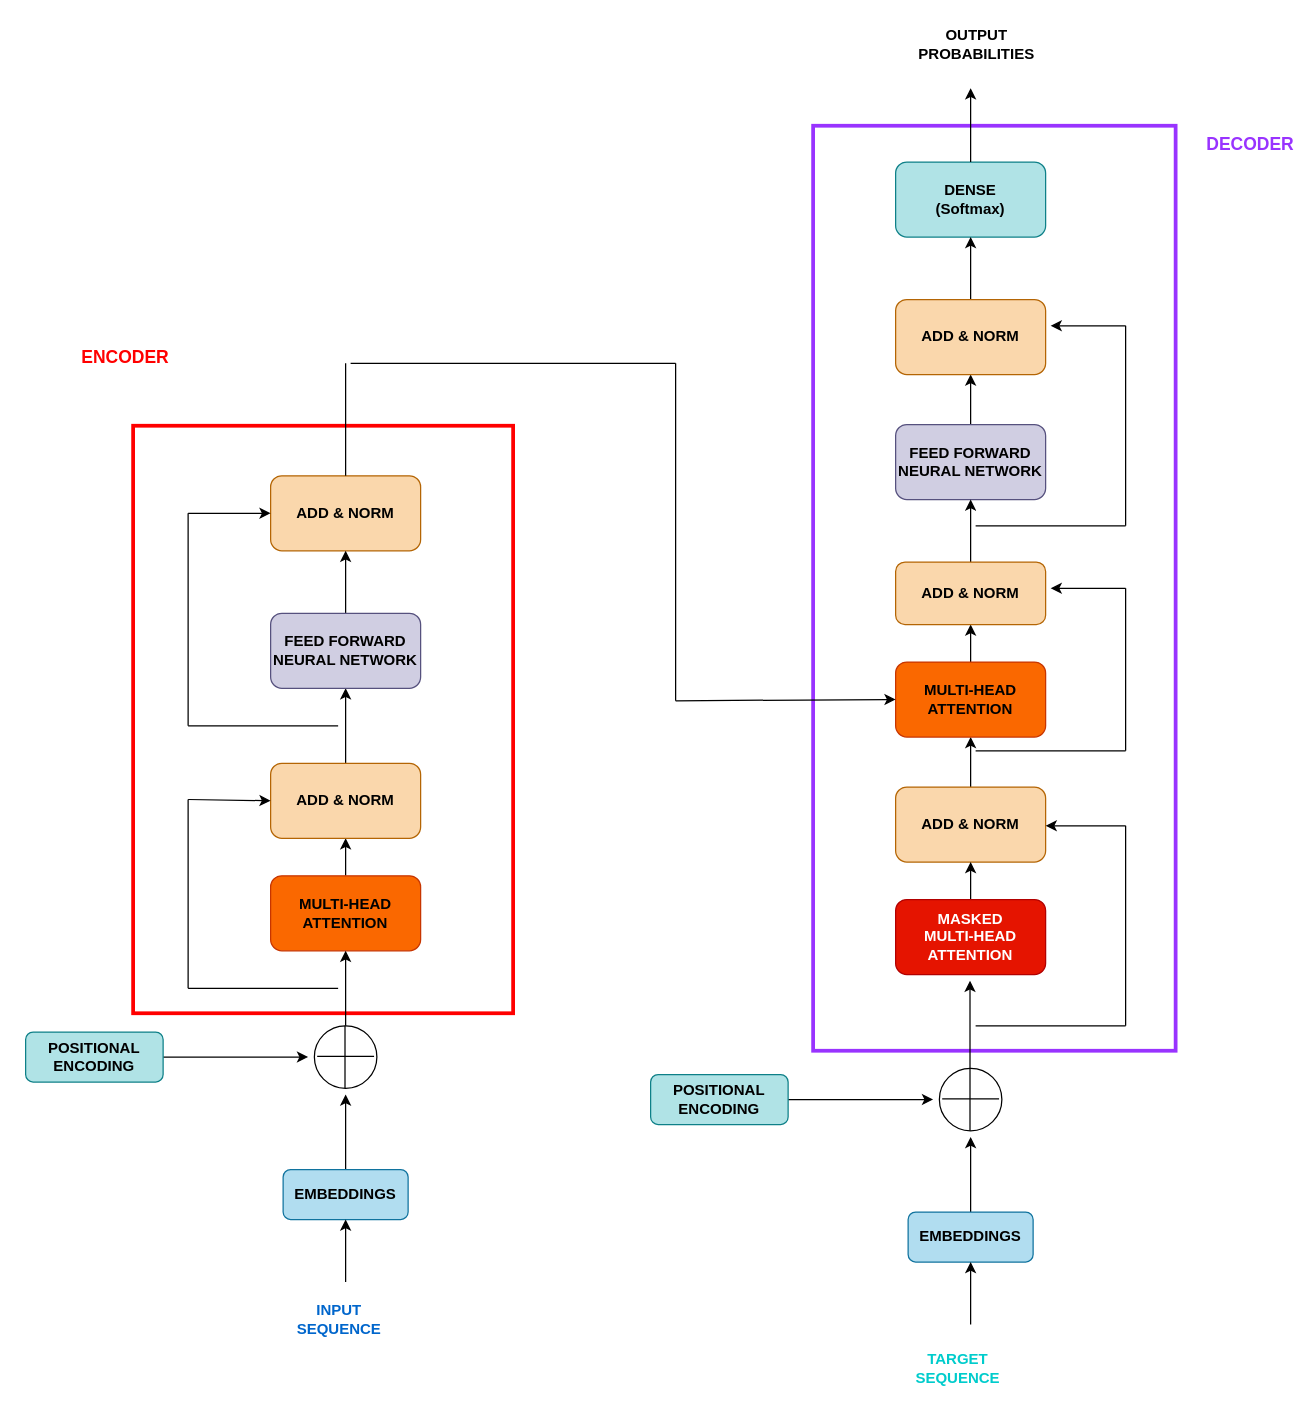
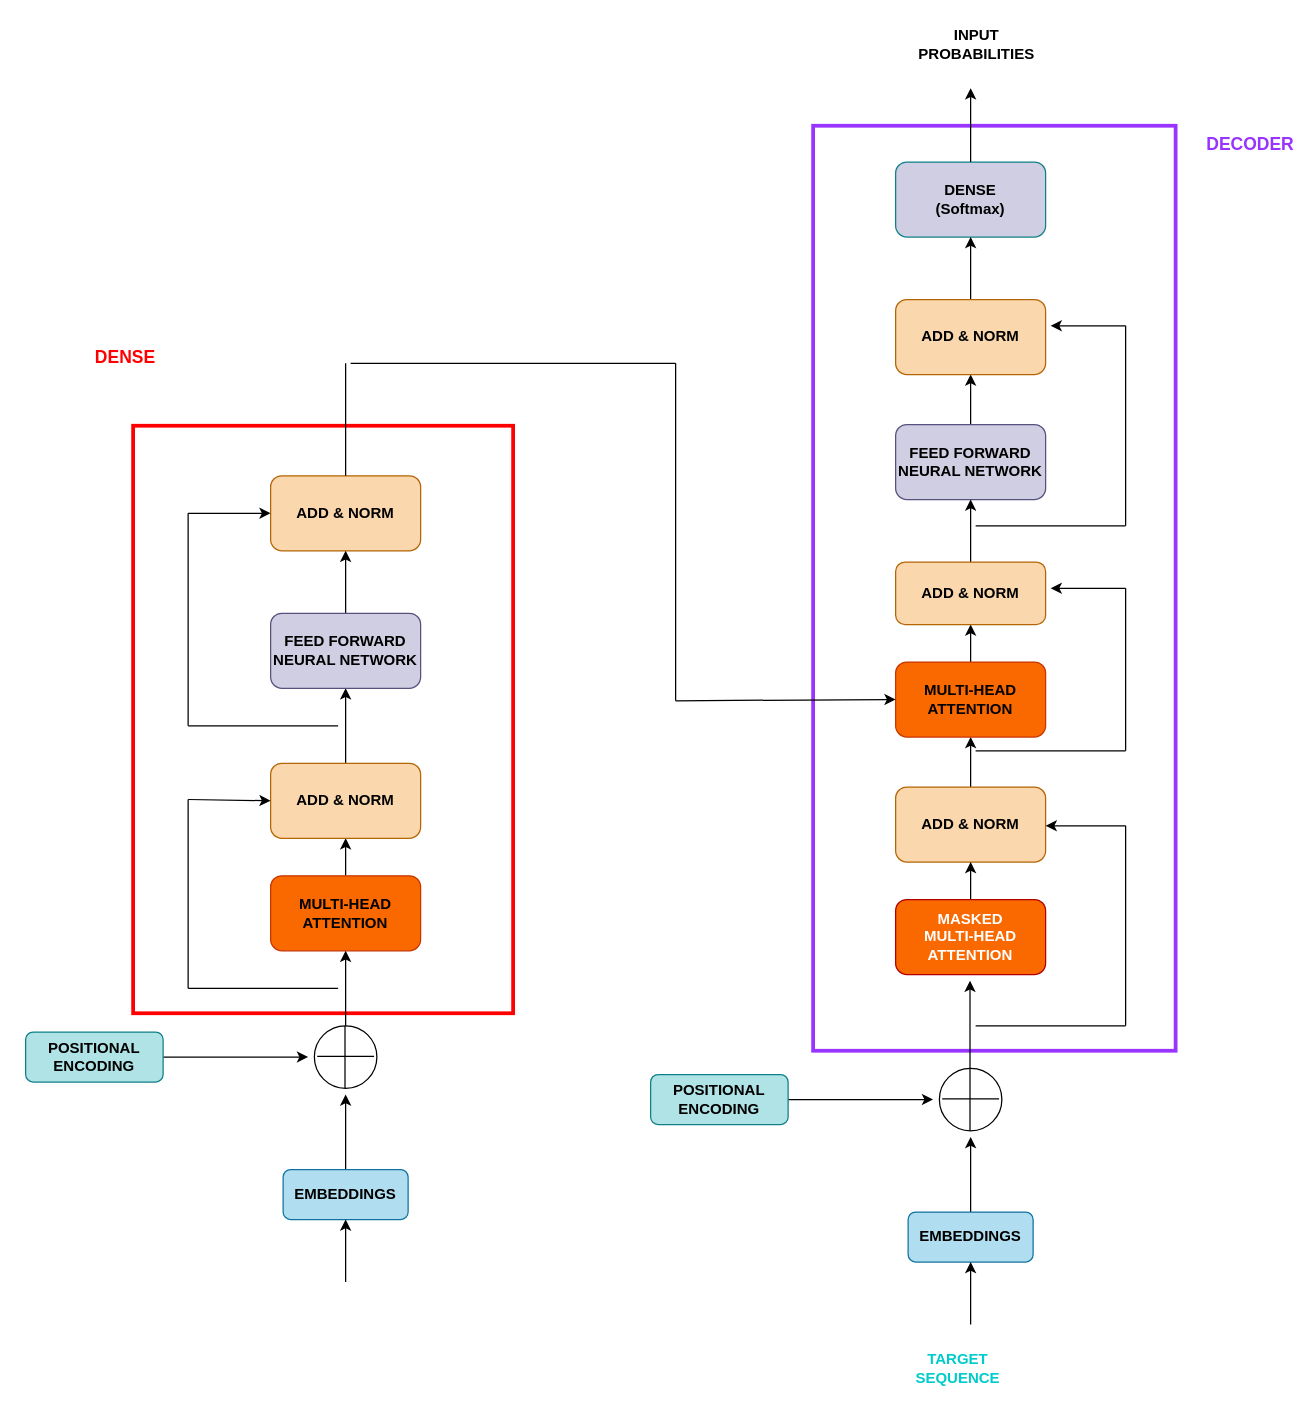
(977, 44) -> (977, 44)
(971, 199) -> (971, 199)
(126, 357) -> (126, 357)
(971, 937) -> (971, 937)
(339, 1319) -> none
